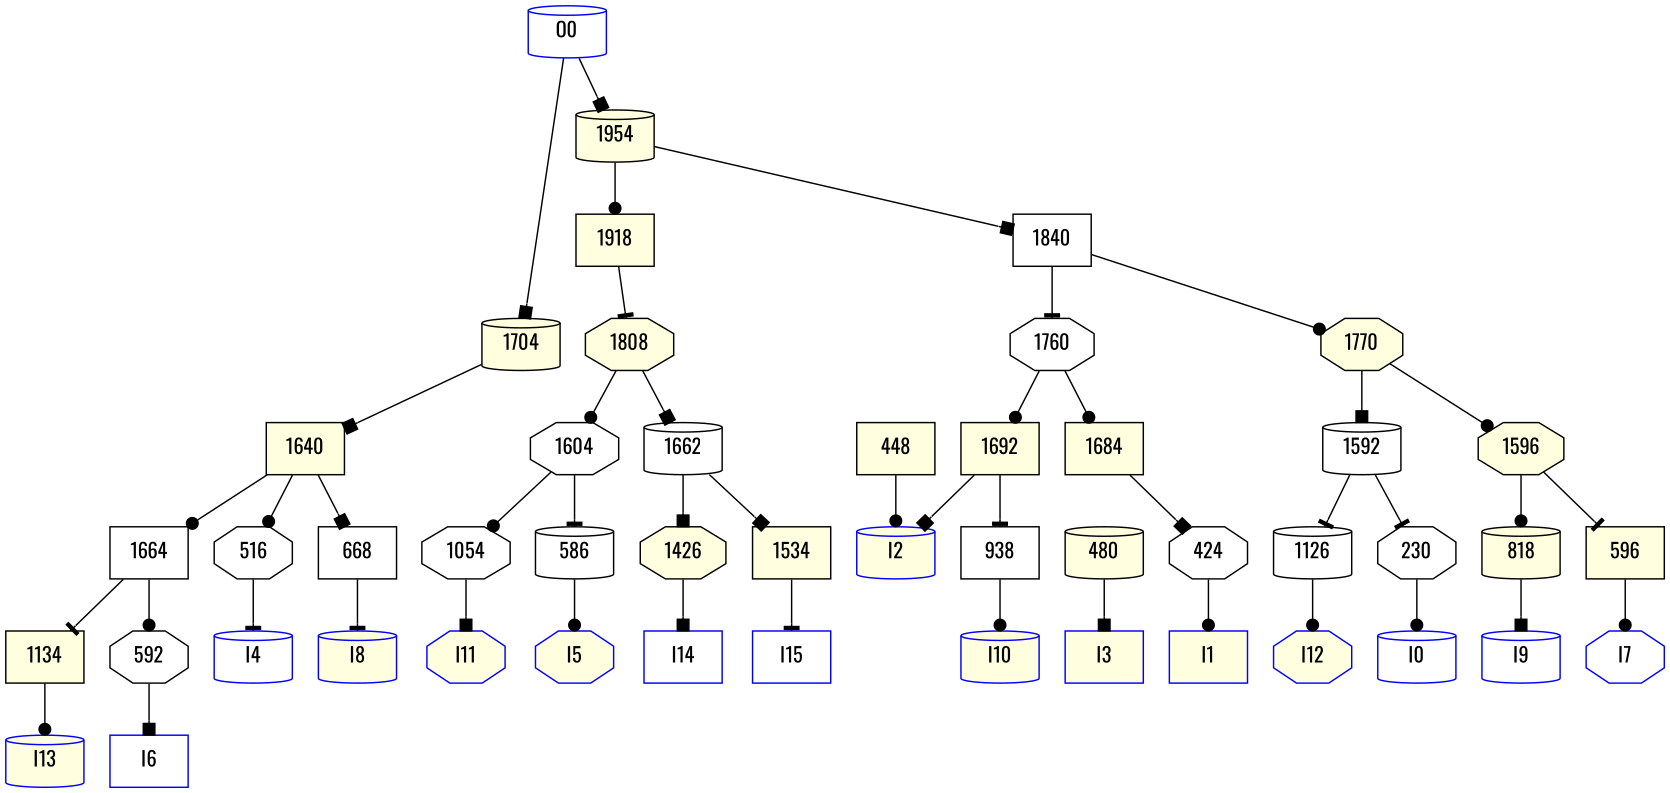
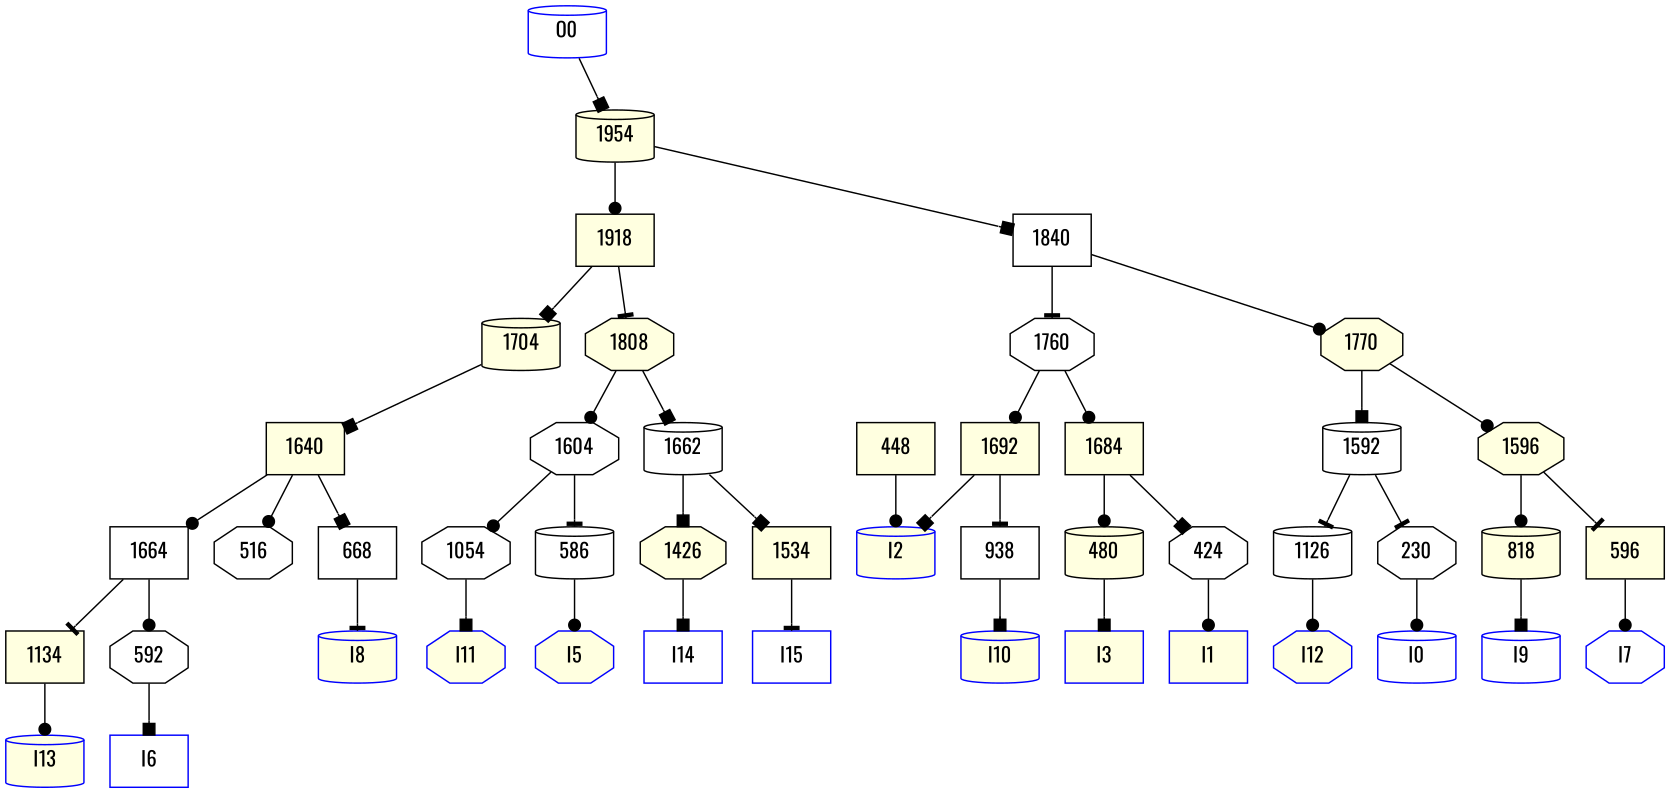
(545, 181) -> (573, 287)
none -> (1104, 495)
(1000, 599) -> (1000, 599)
(253, 657) -> none
